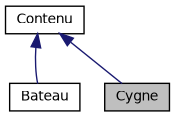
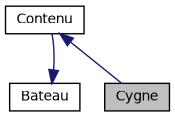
(36, 66) -> (54, 52)
